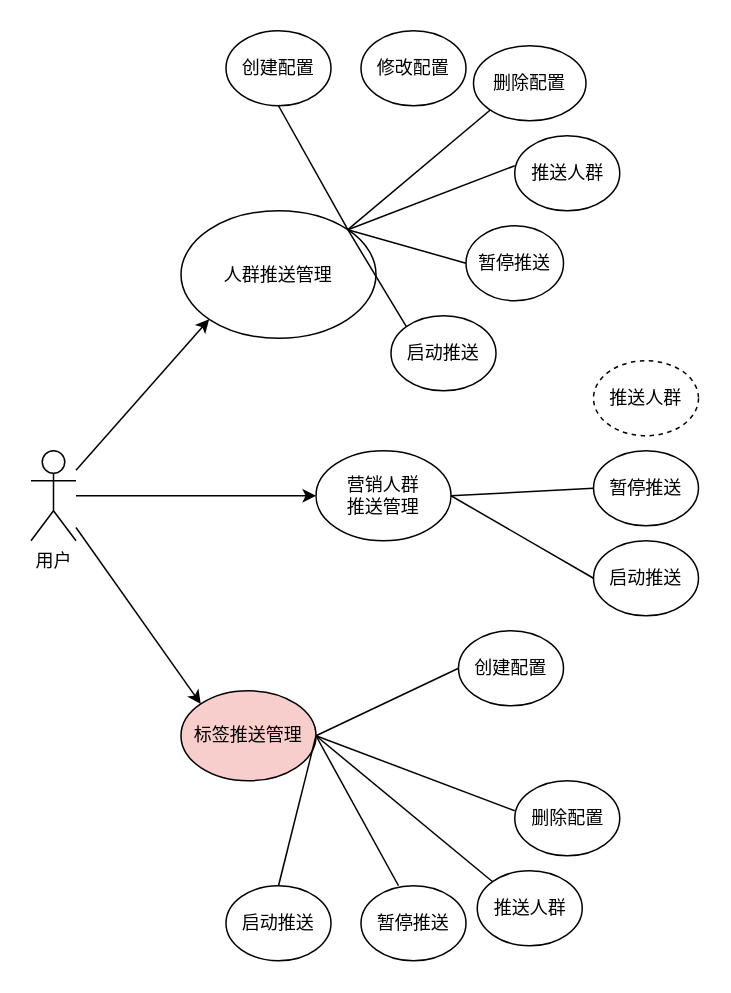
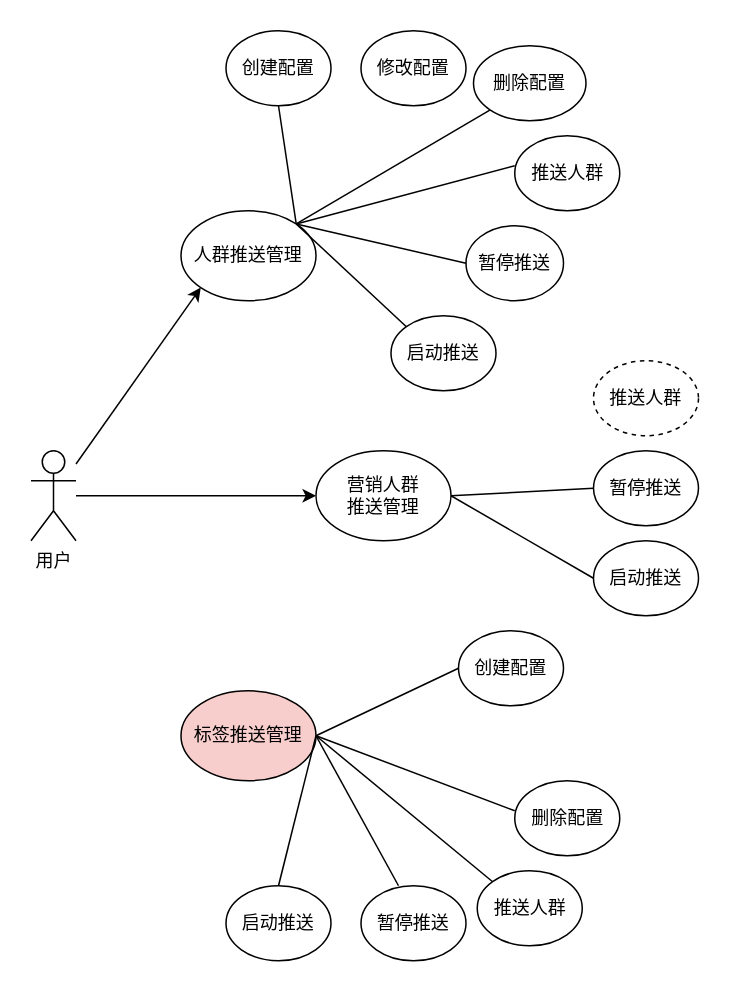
(278, 275) -> (248, 256)
(135, 612) -> none
